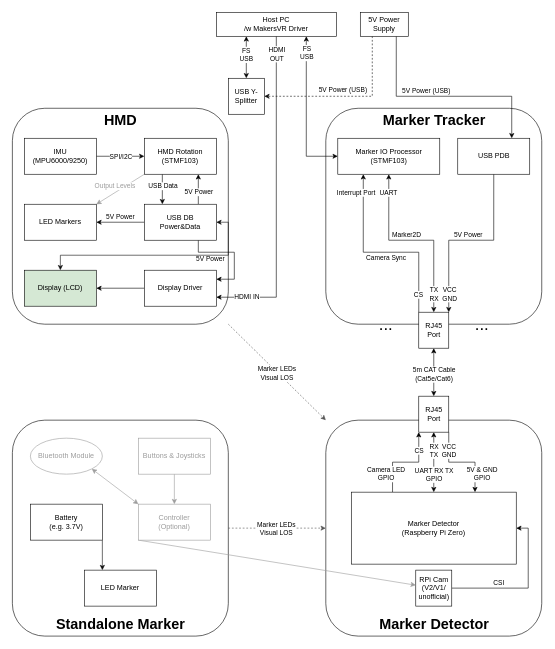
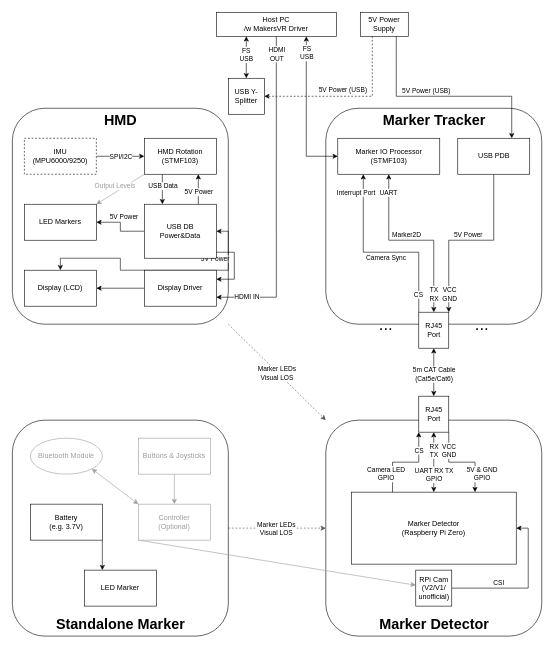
(60, 156) -> (60, 156)
(180, 222) -> (180, 231)
(60, 288) -> (60, 288)
